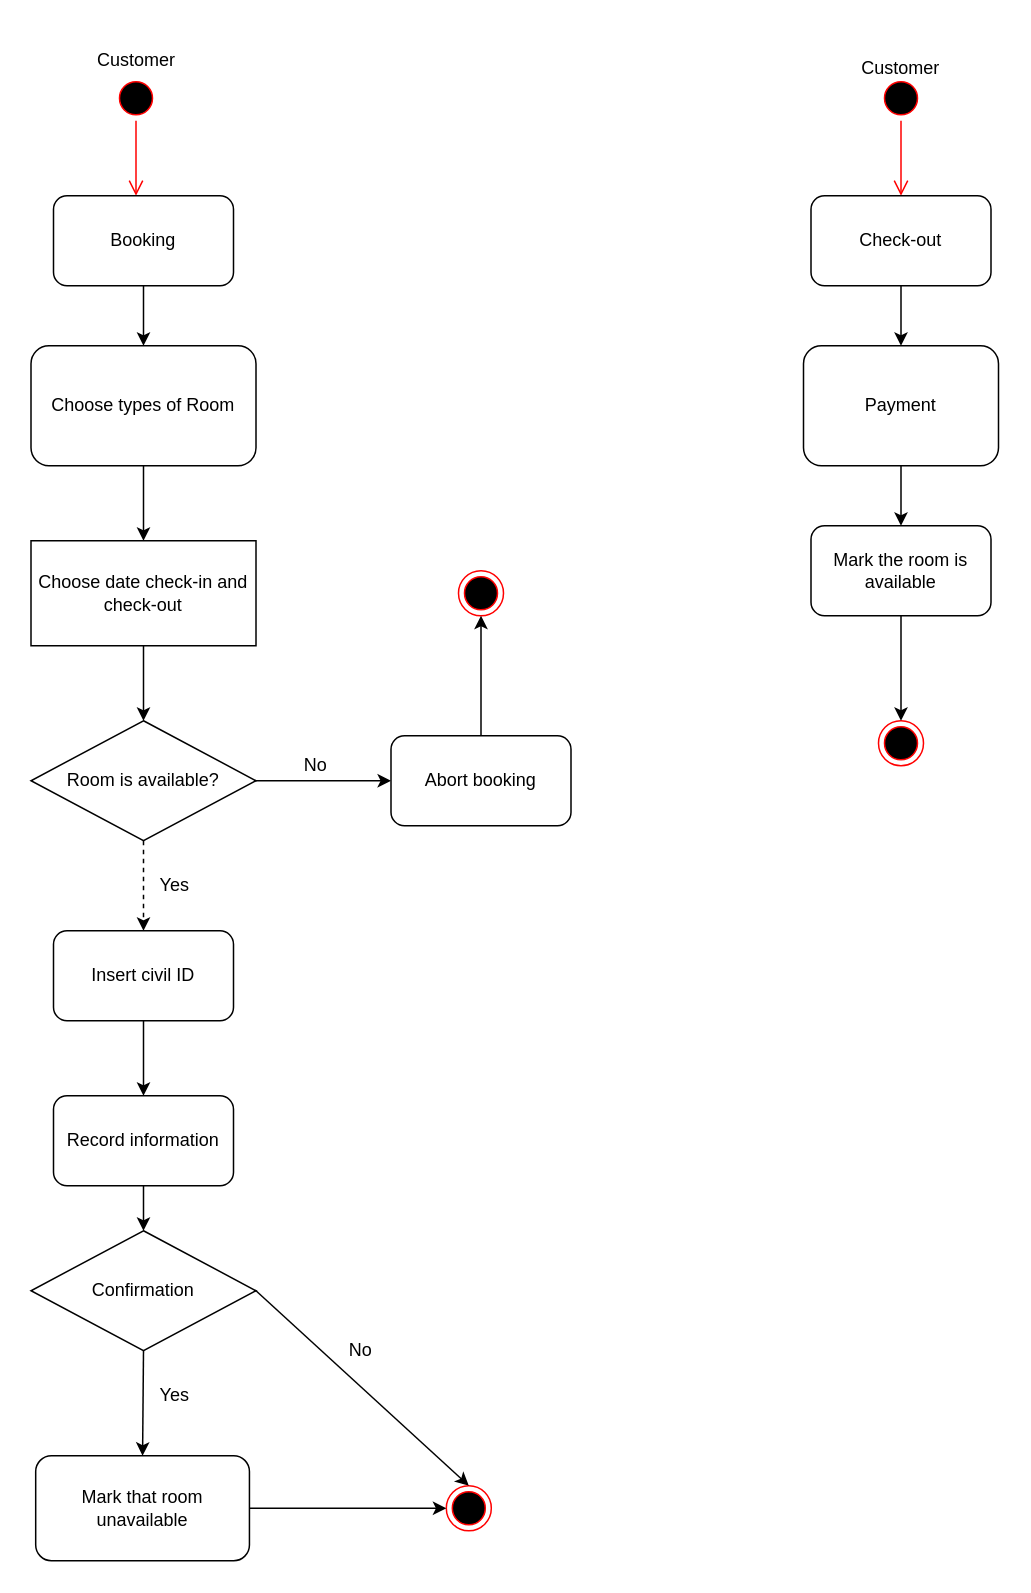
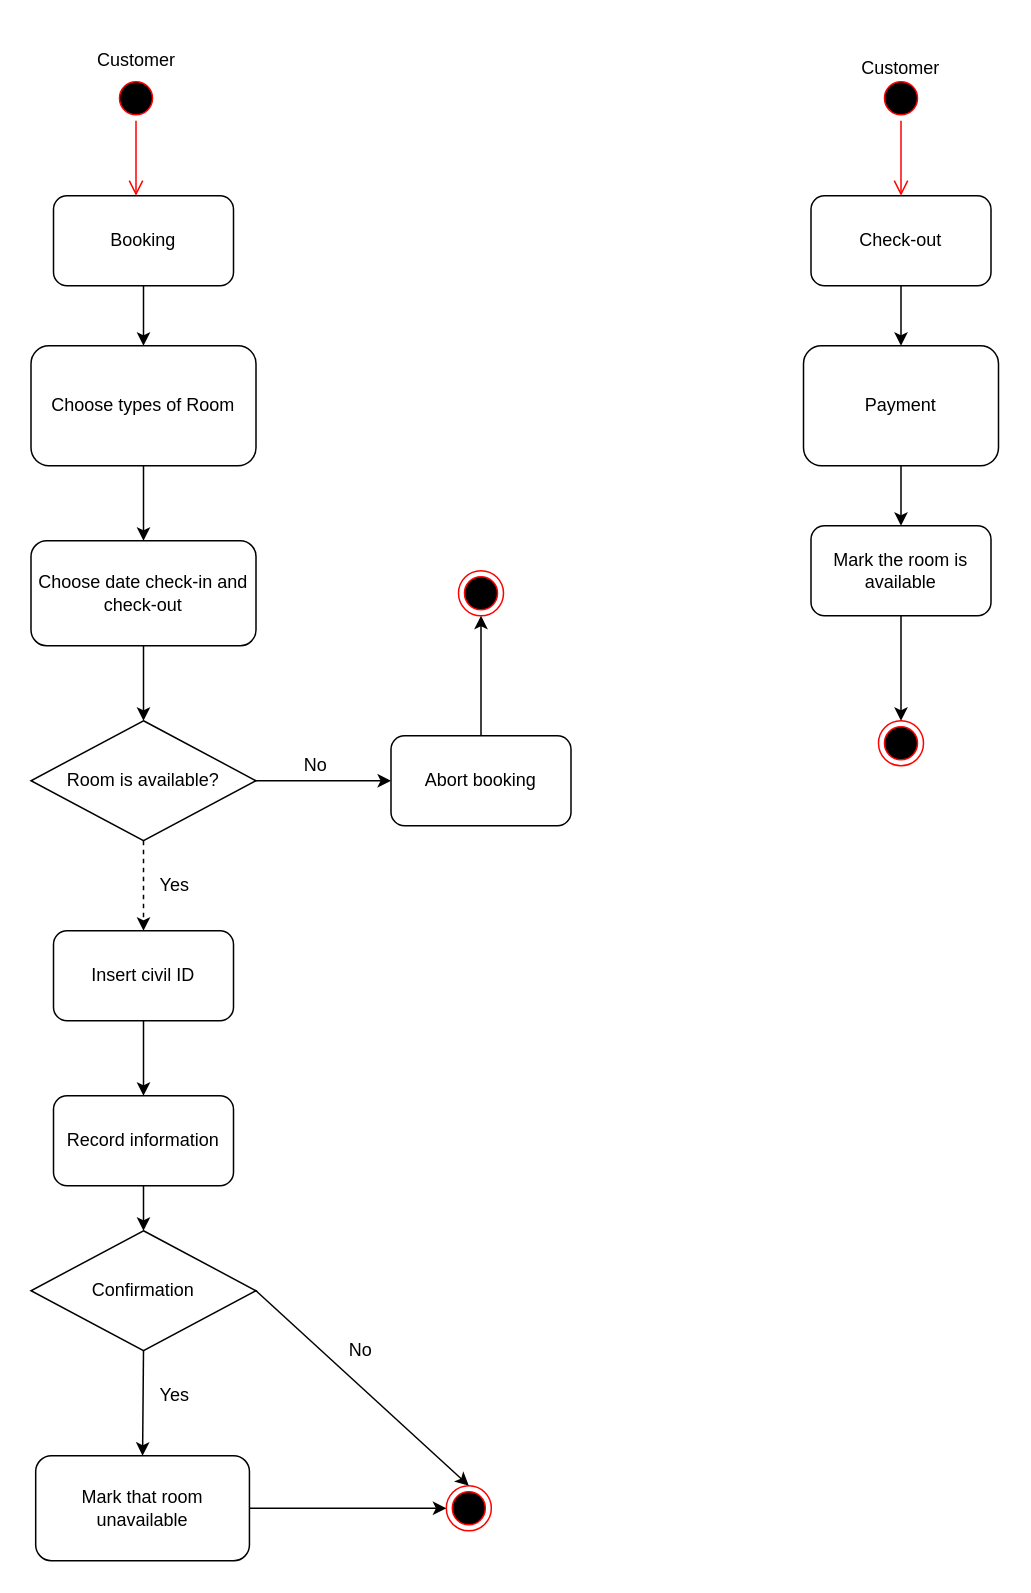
(143, 593) -> (143, 593)
